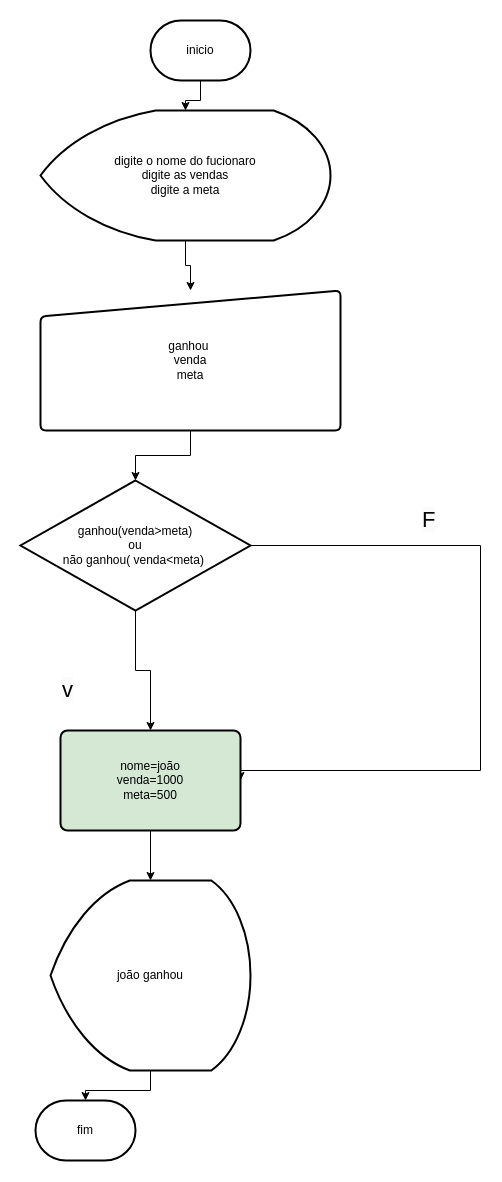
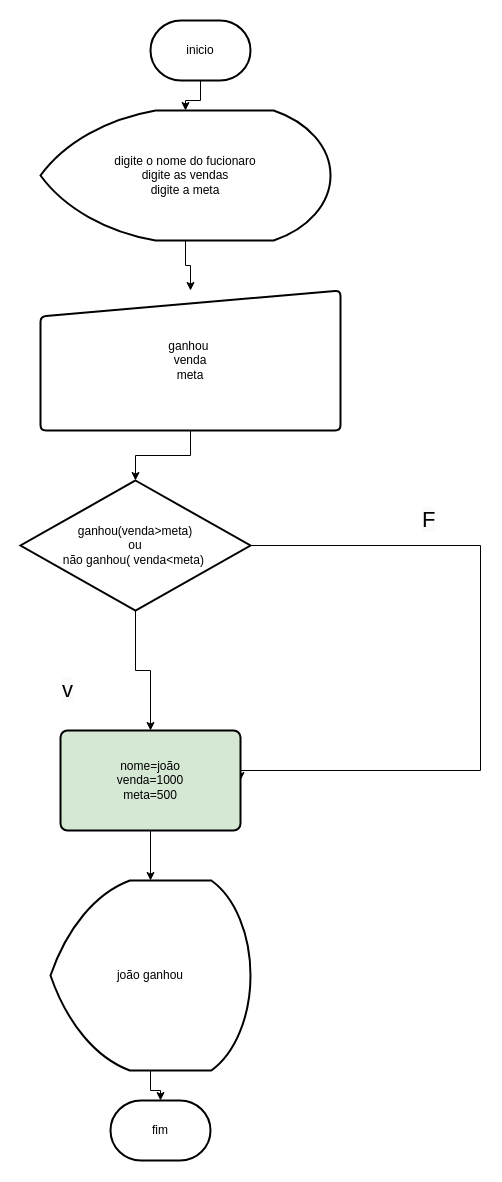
(86, 1131) -> (161, 1131)
